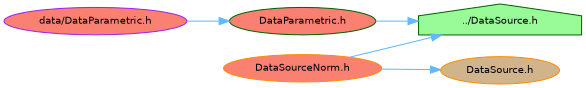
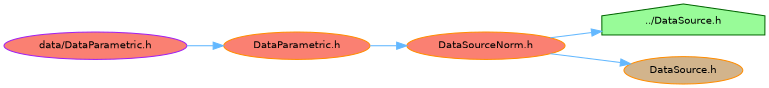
(303, 21) -> (297, 46)
(392, 21) -> (383, 46)
